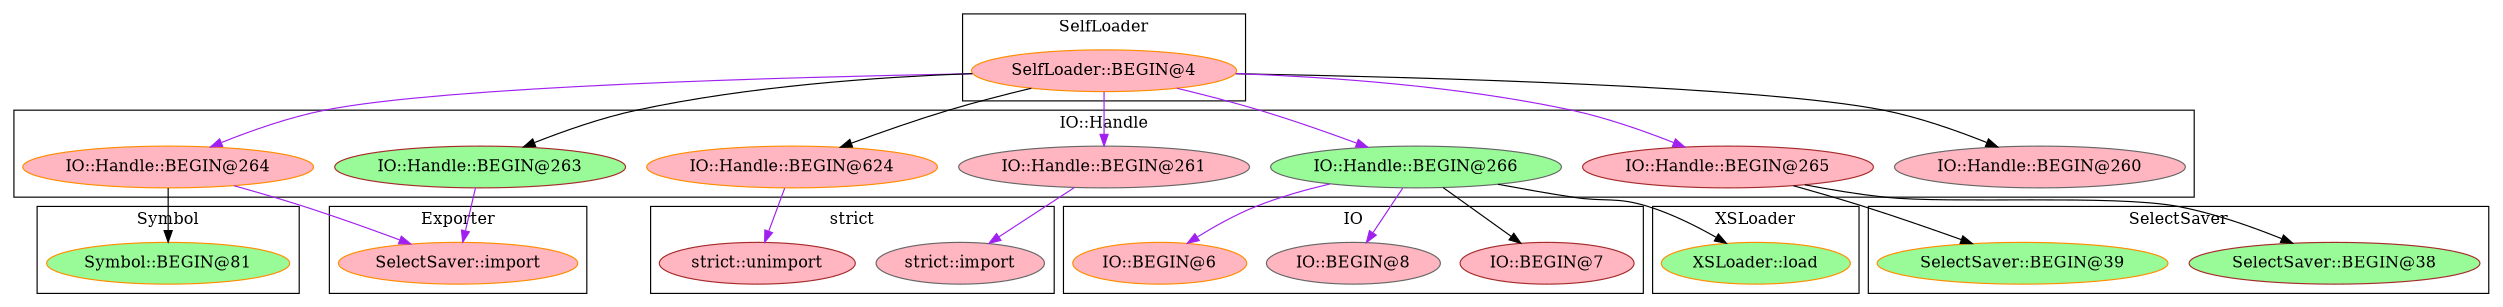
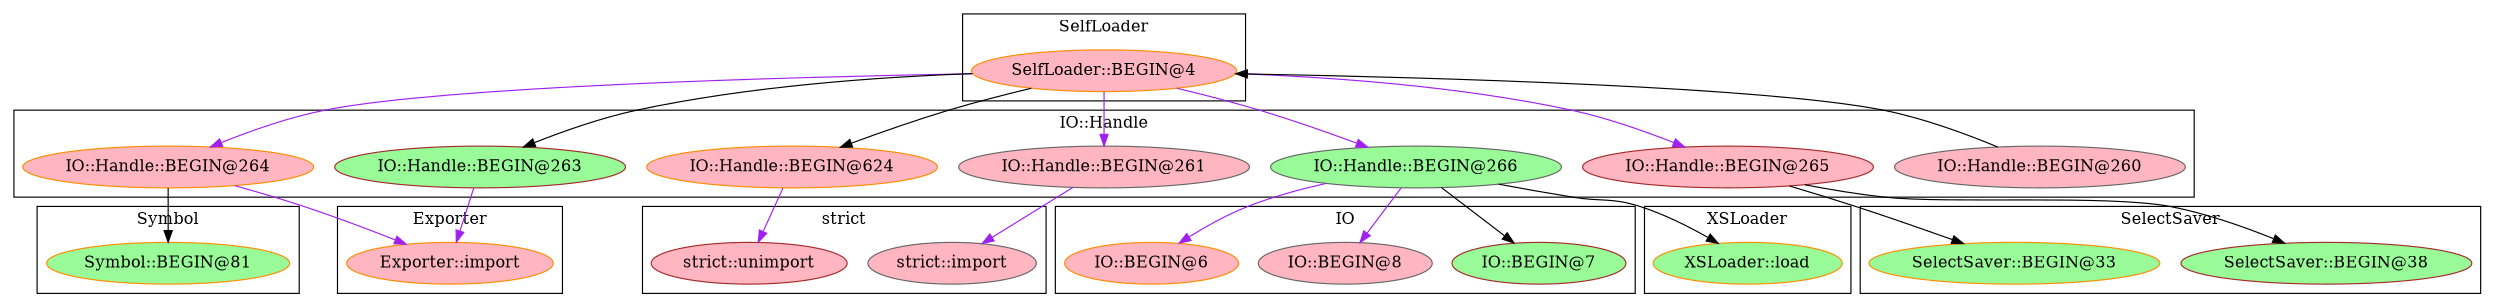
(1614, 86) -> (1626, 86)
(458, 263) -> (450, 263)
(1547, 263) -> (1539, 263)
(2023, 263) -> (2014, 263)
